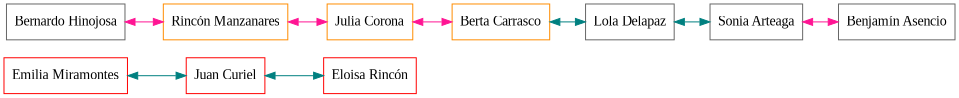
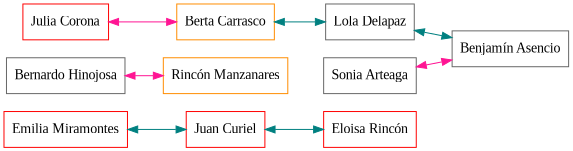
(308, 22) -> none
(370, 22) -> (66, 22)
(692, 22) -> (433, 34)
